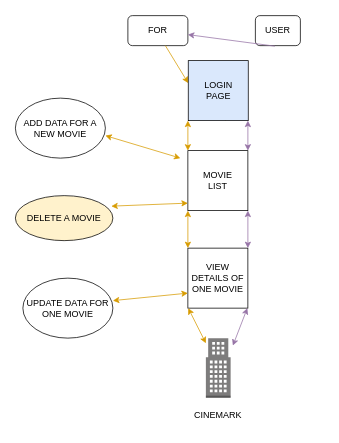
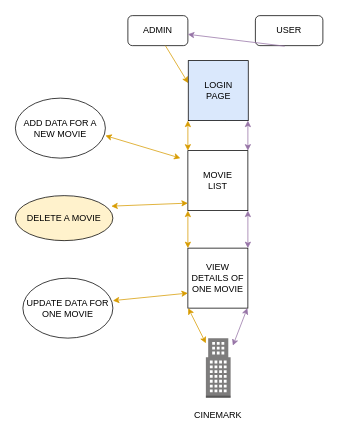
(158, 30) -> (158, 30)
(278, 30) -> (289, 30)
